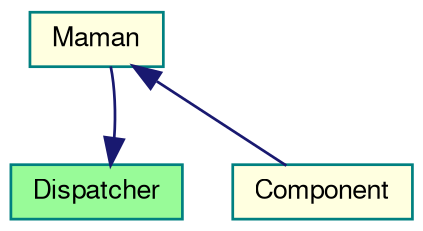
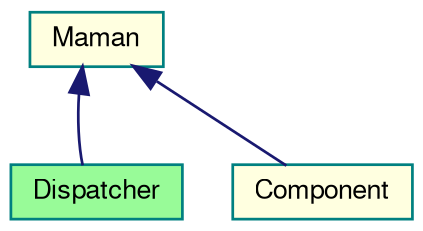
(115, 102) -> (79, 130)
